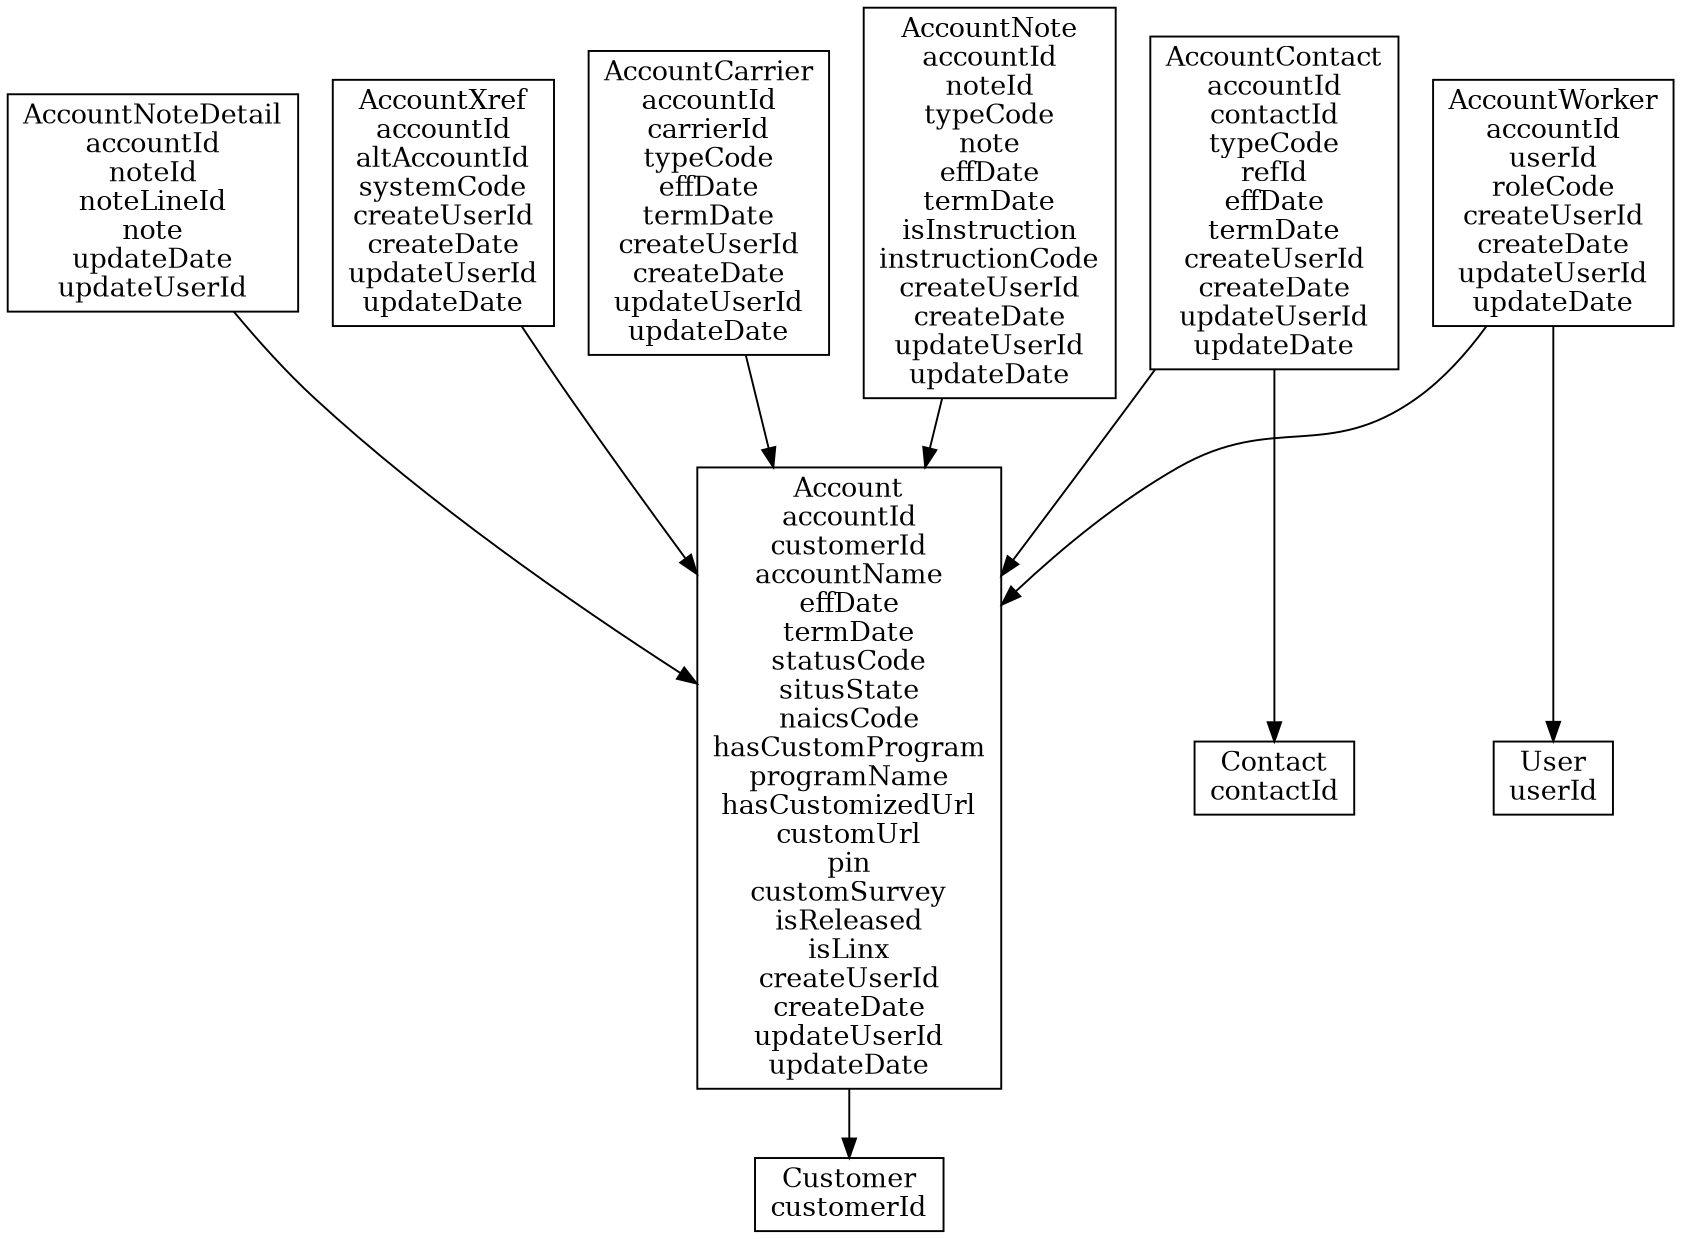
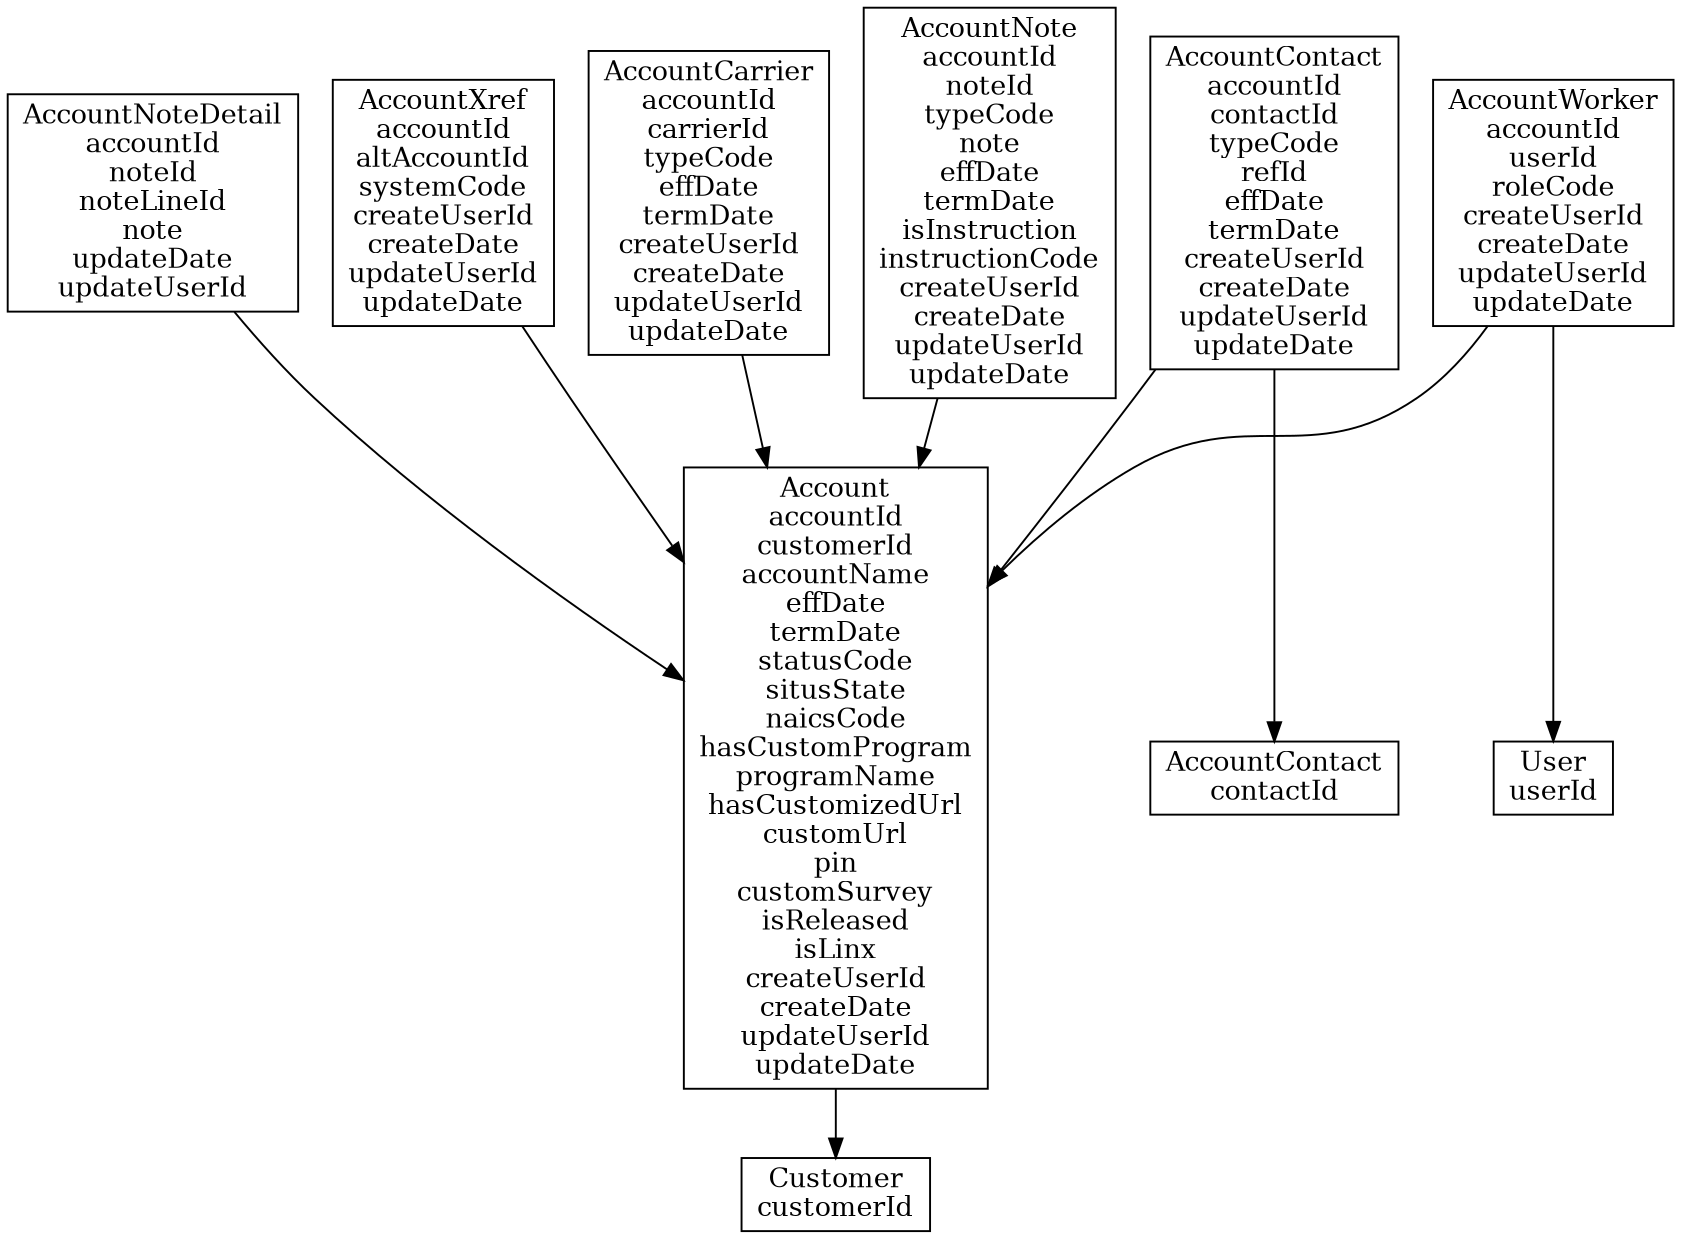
(1274, 778) -> (1274, 778)
